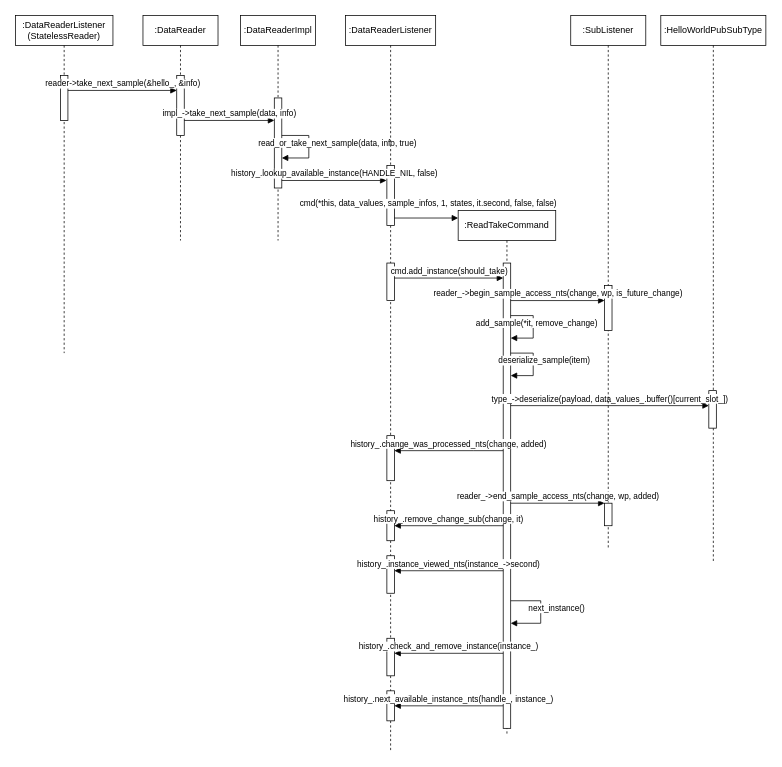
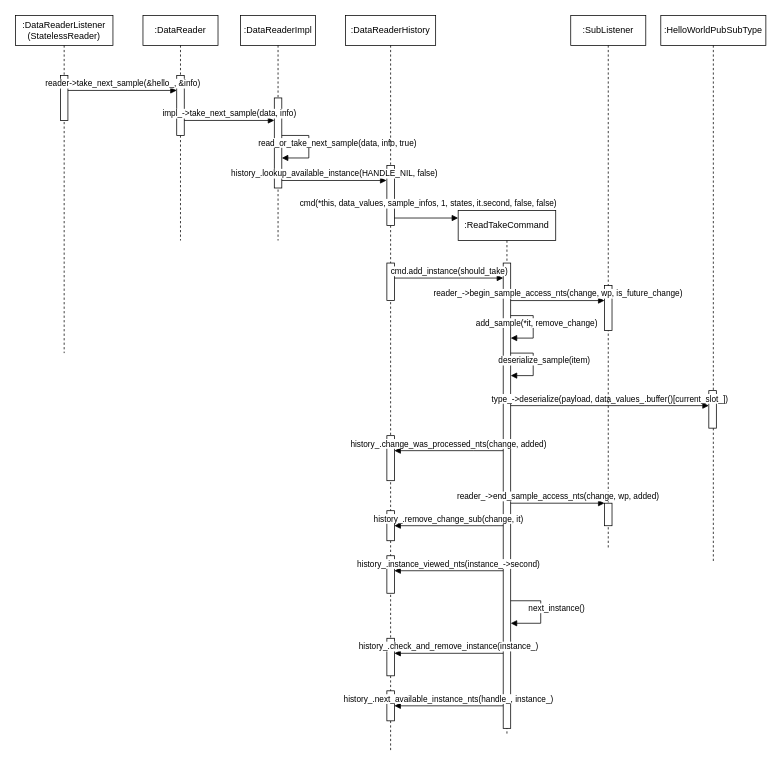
(390, 30) -> (390, 30)
